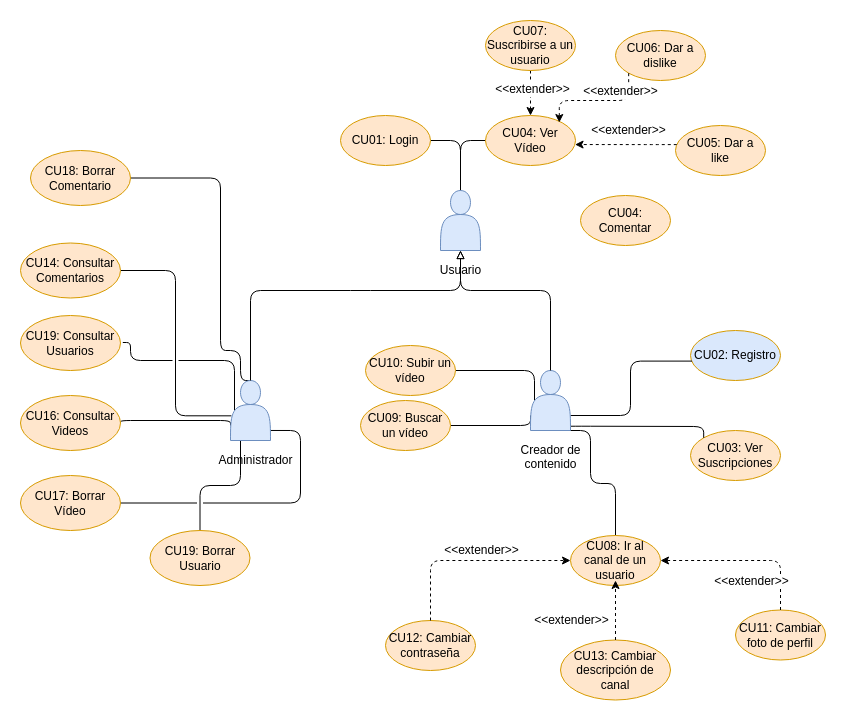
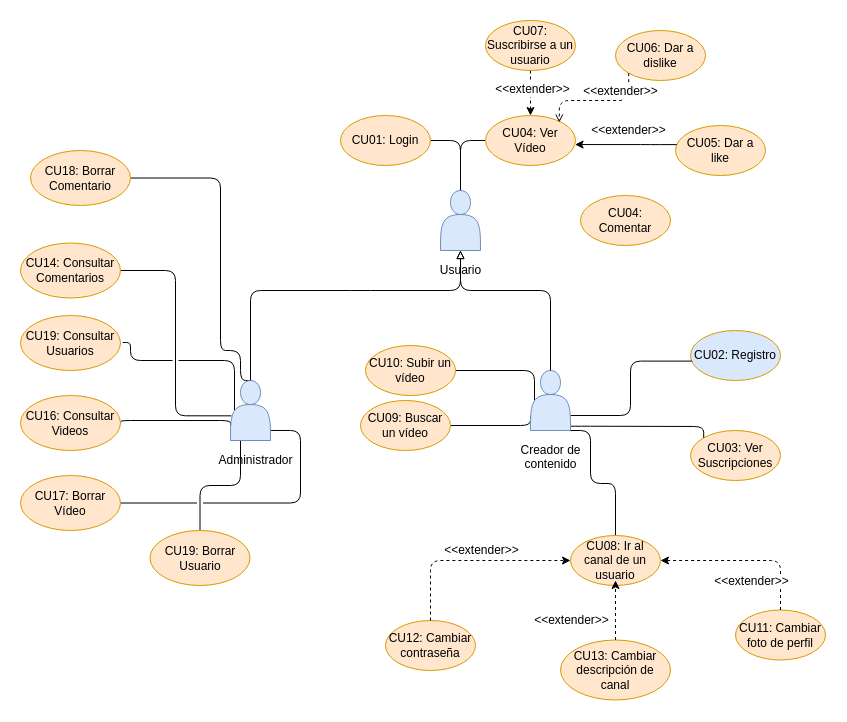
(560, 104) -> (559, 113)
(628, 145) -> (628, 145)
